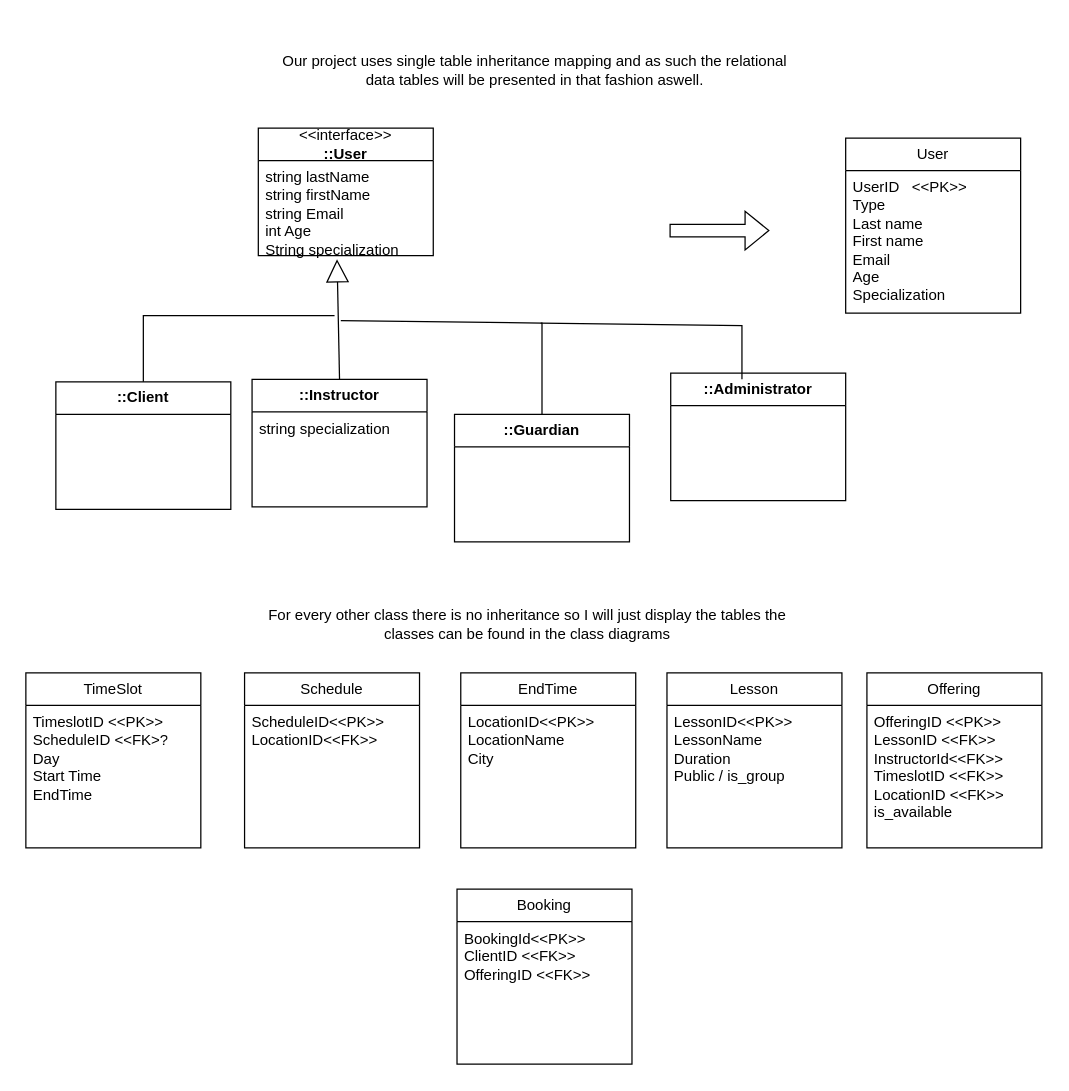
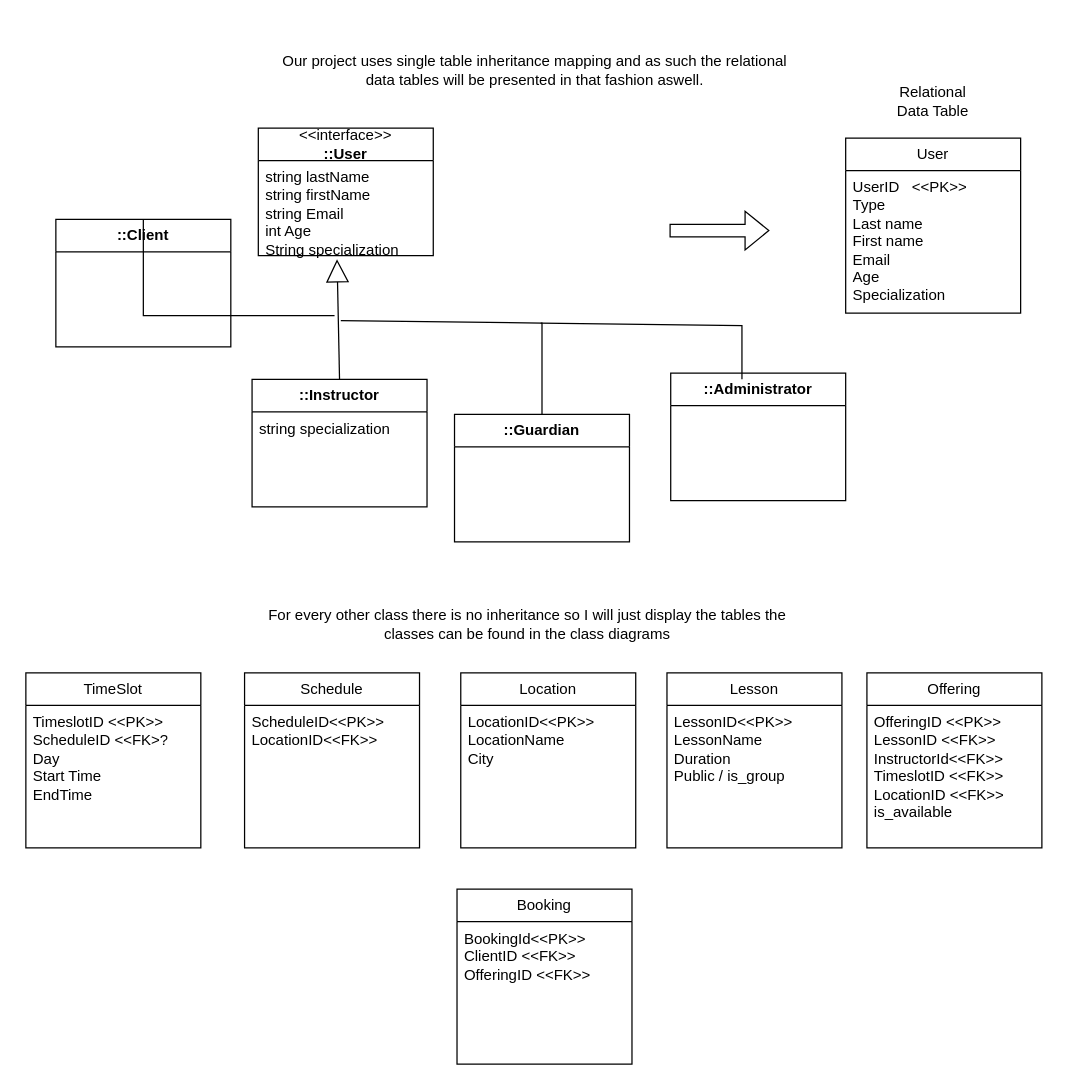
none -> (933, 102)
(143, 446) -> (143, 283)
(548, 689) -> (548, 689)
